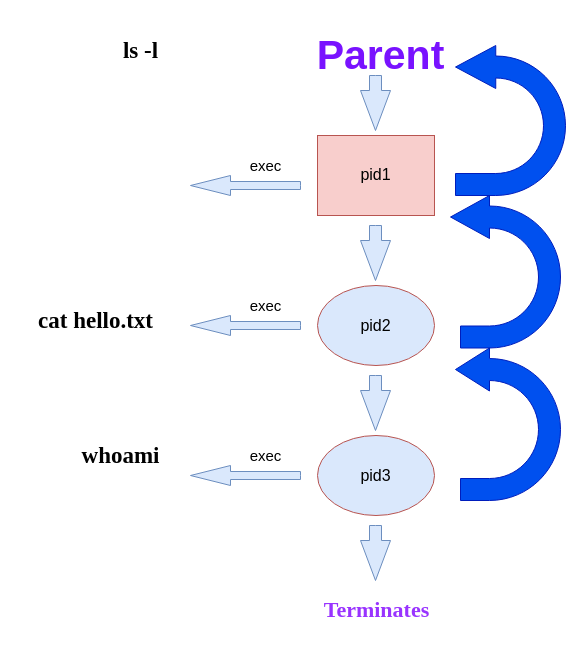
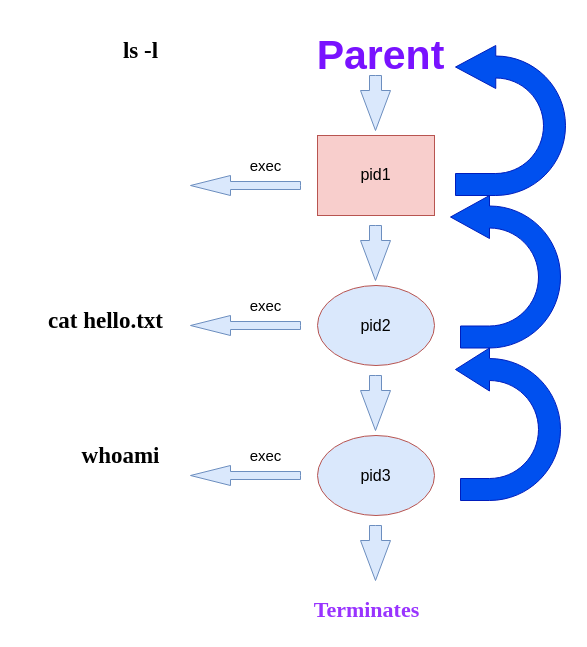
(96, 321) -> (106, 321)
(376, 611) -> (366, 611)
